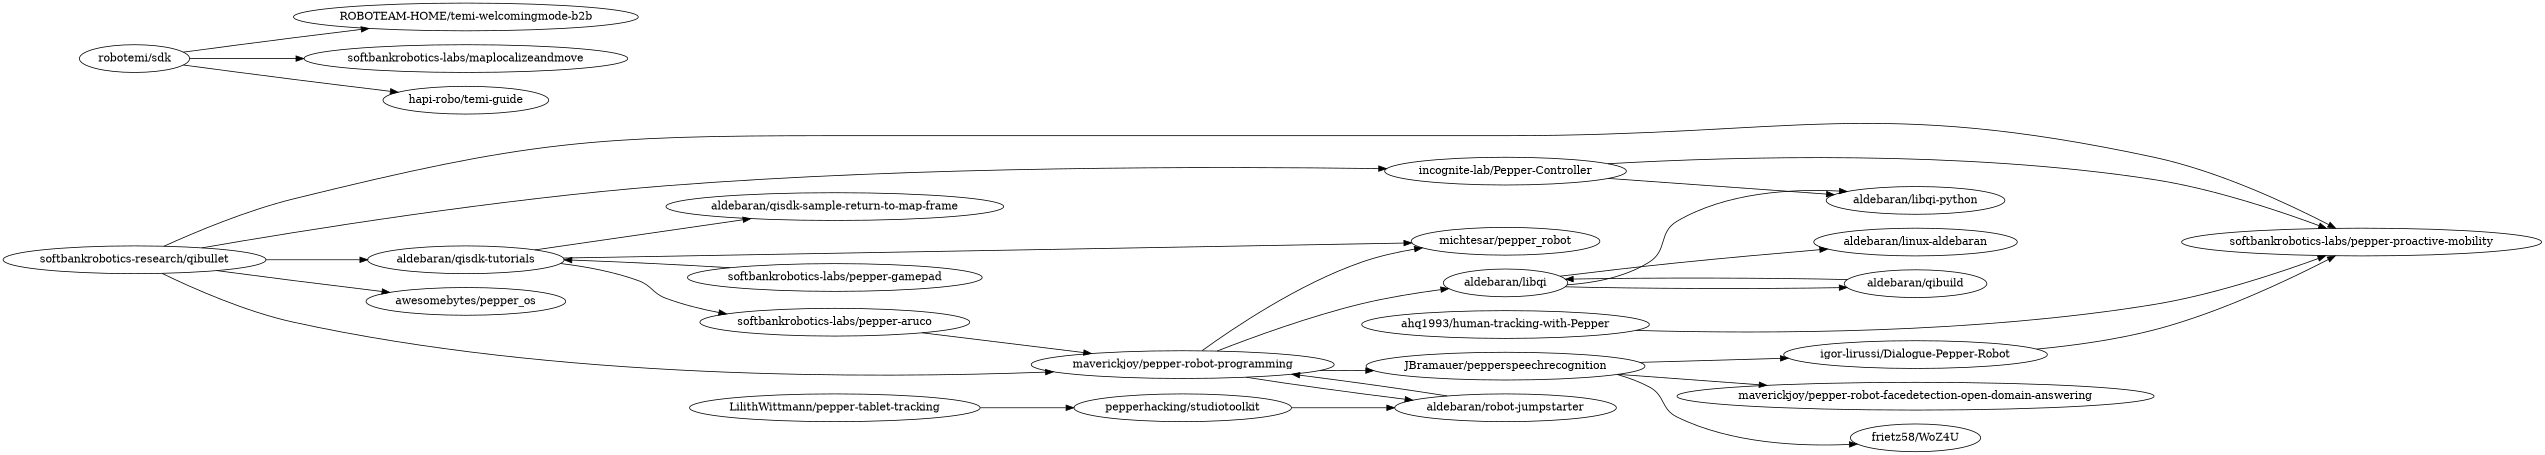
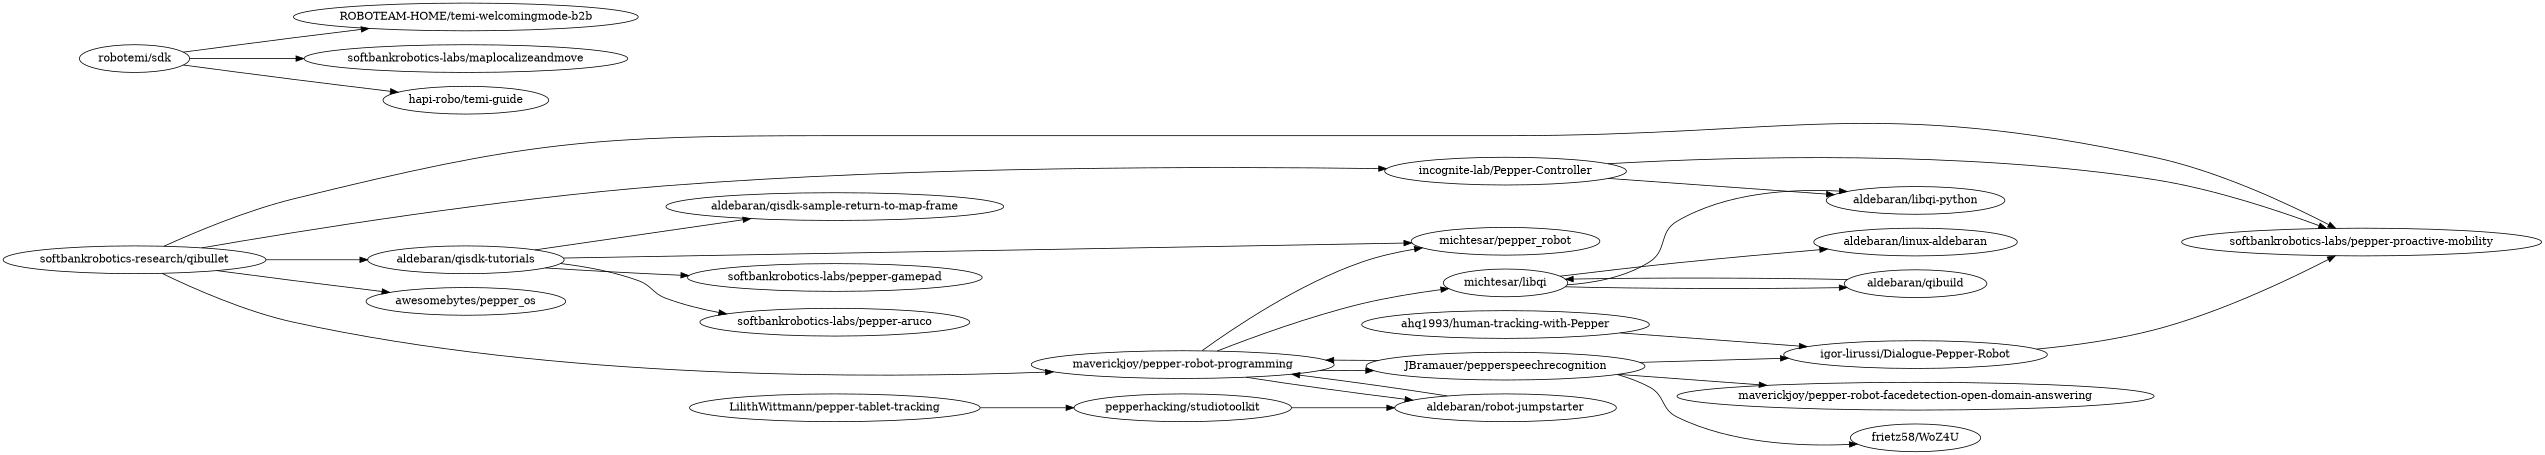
(651, 263) -> (630, 273)
(1506, 283) -> (1506, 283)
(1981, 324) -> (1710, 339)
(1003, 343) -> (1356, 360)
